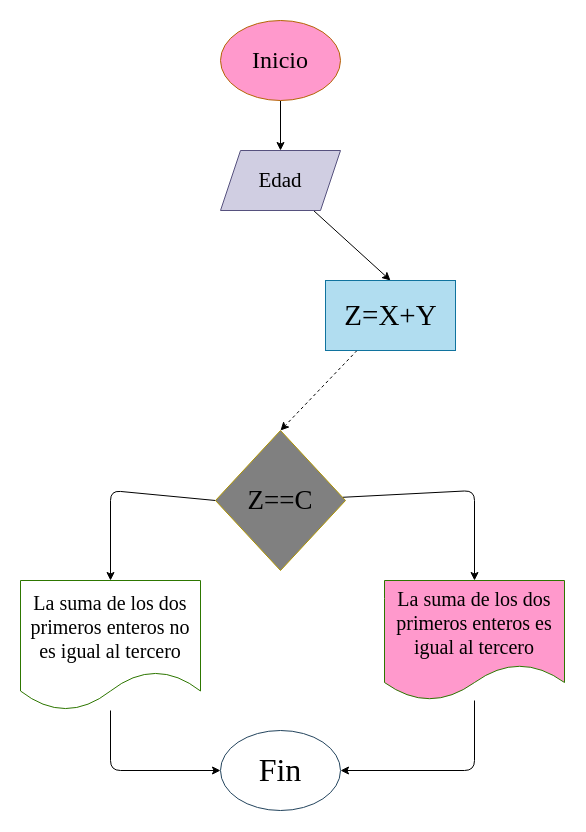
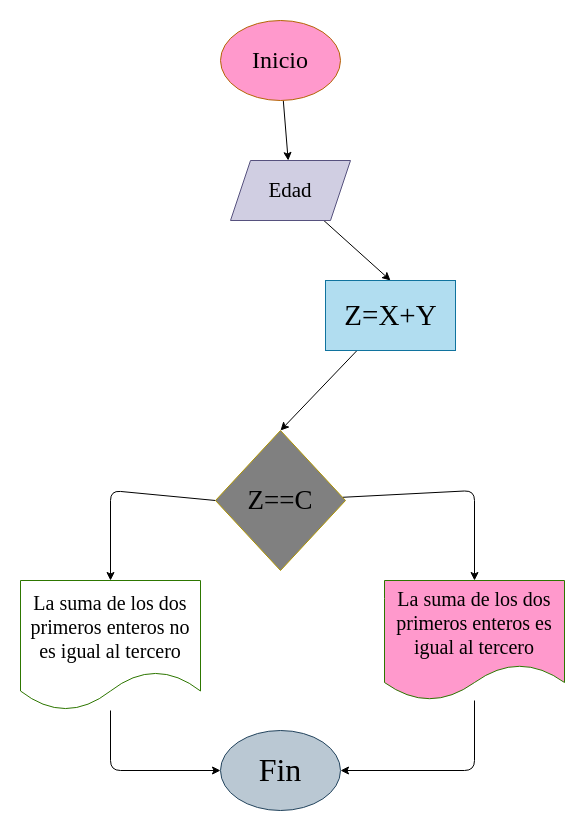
(281, 181) -> (291, 191)
(321, 388) -> (321, 388)
(281, 771) -> (281, 771)
